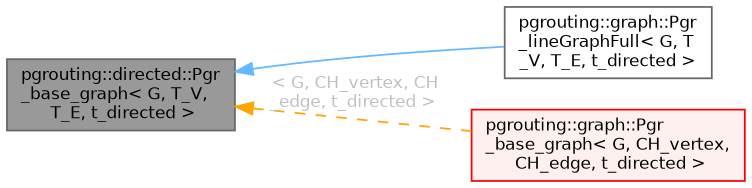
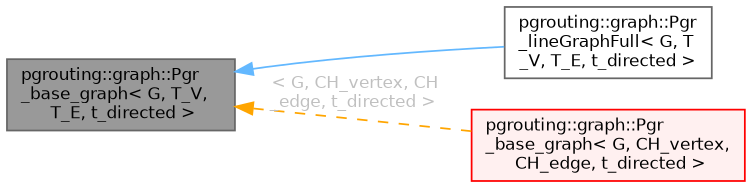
(121, 95) -> (121, 95)
